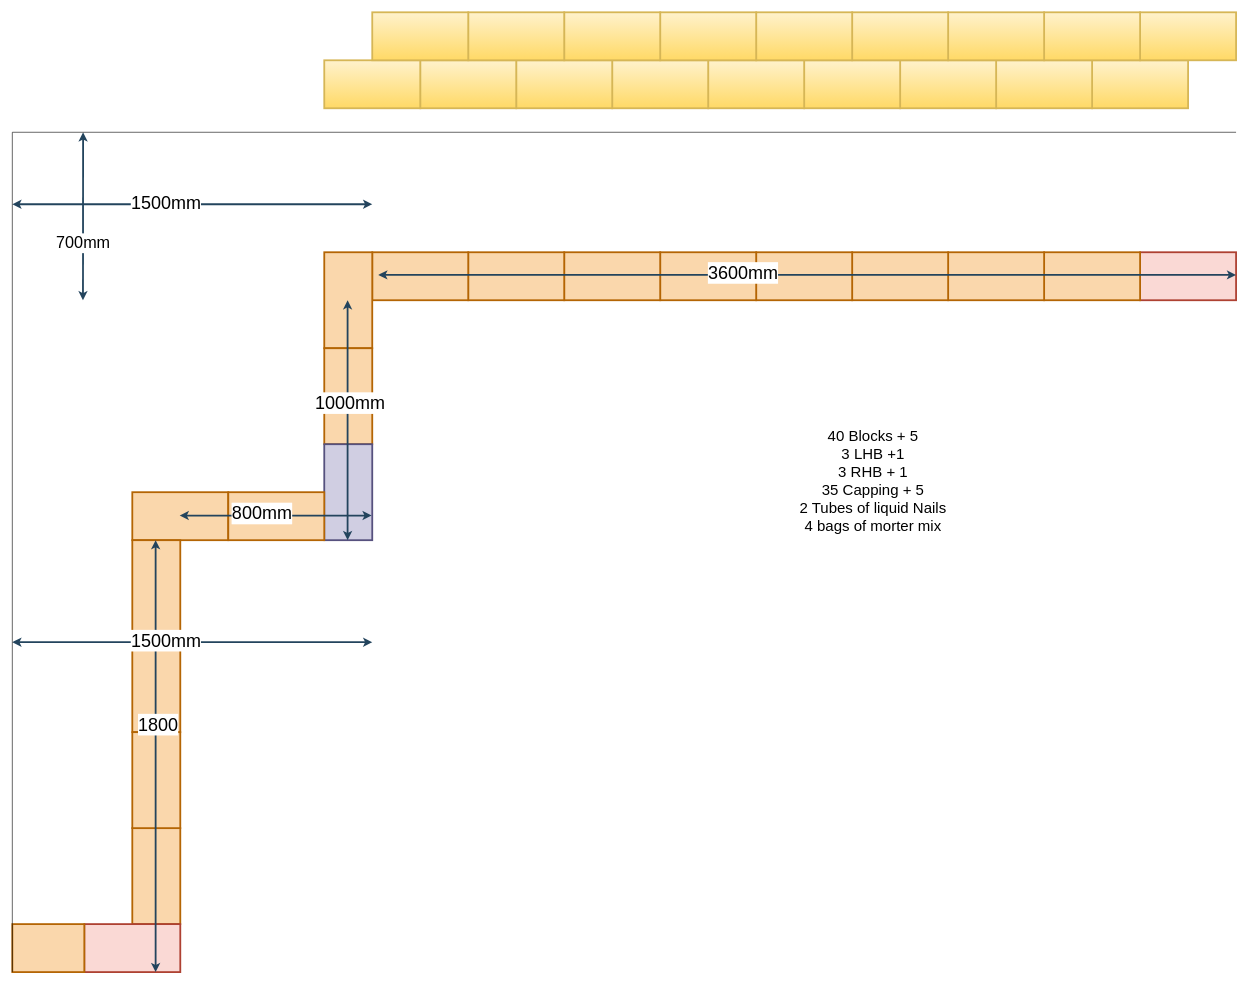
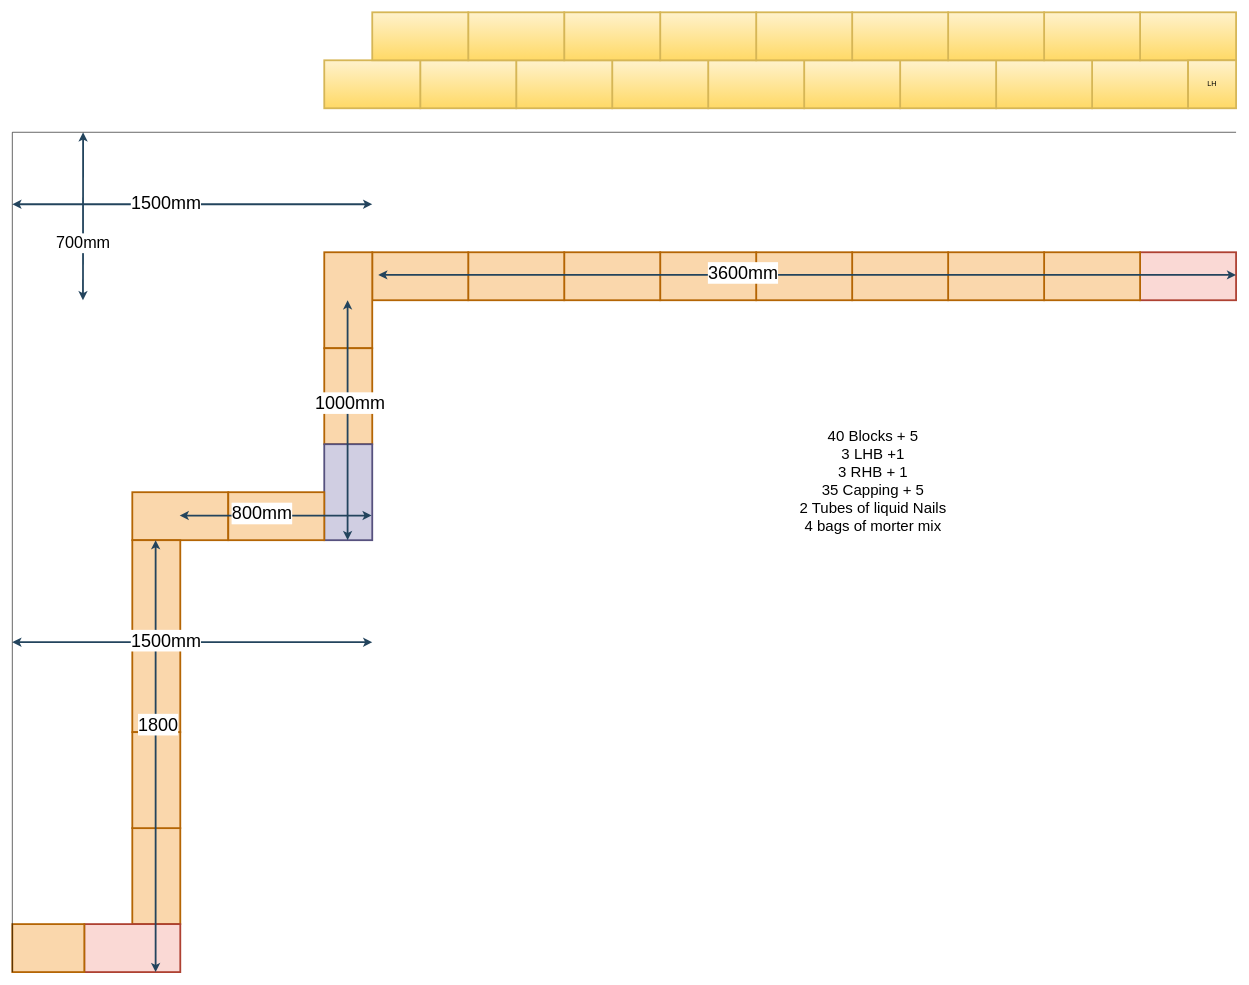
none -> (1212, 84)
